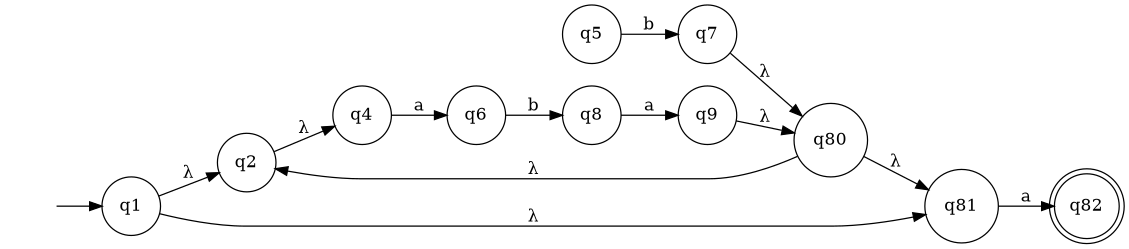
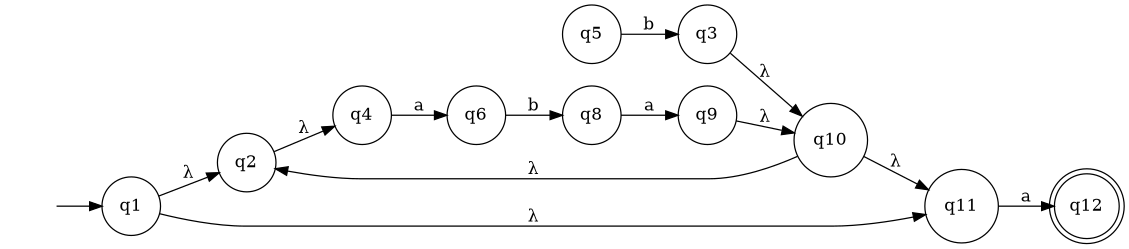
(707, 34) -> (707, 34)
(831, 140) -> (831, 140)
(962, 206) -> (962, 206)
(1087, 206) -> (1087, 206)
